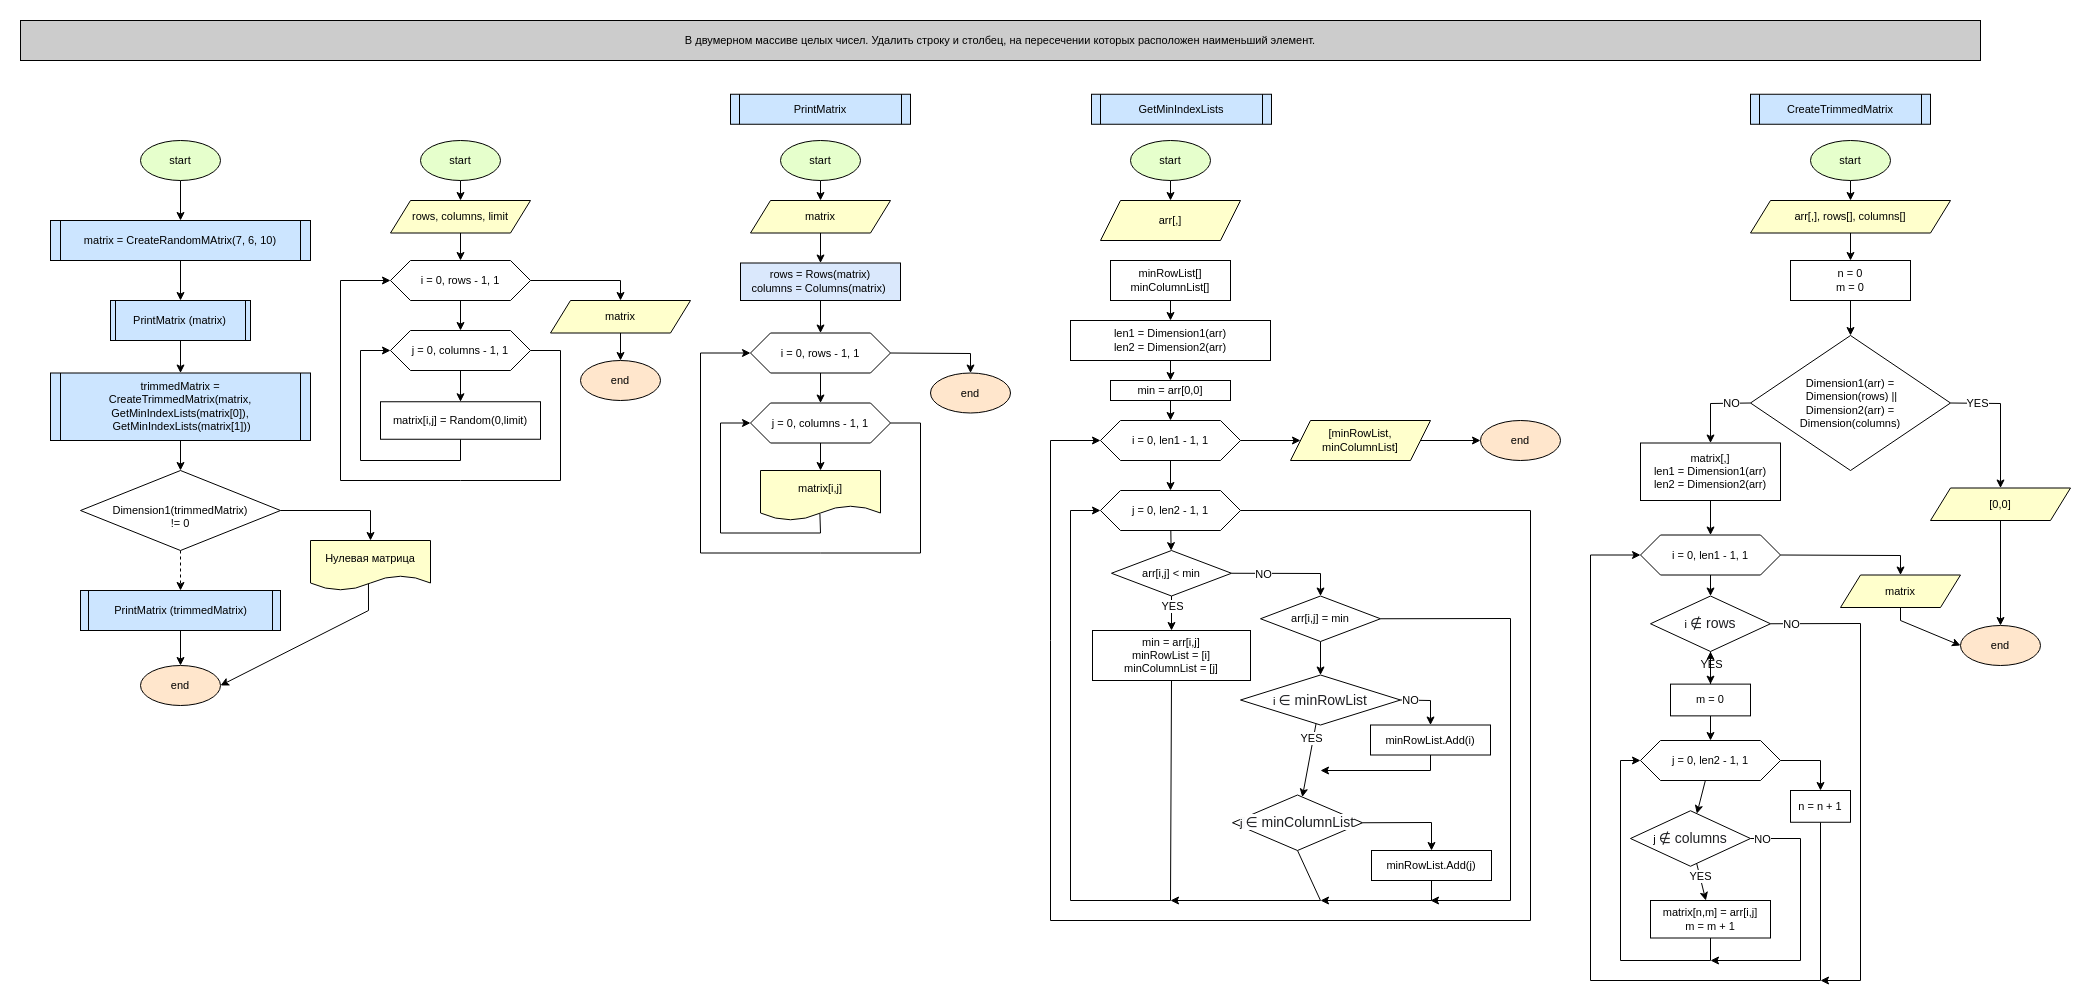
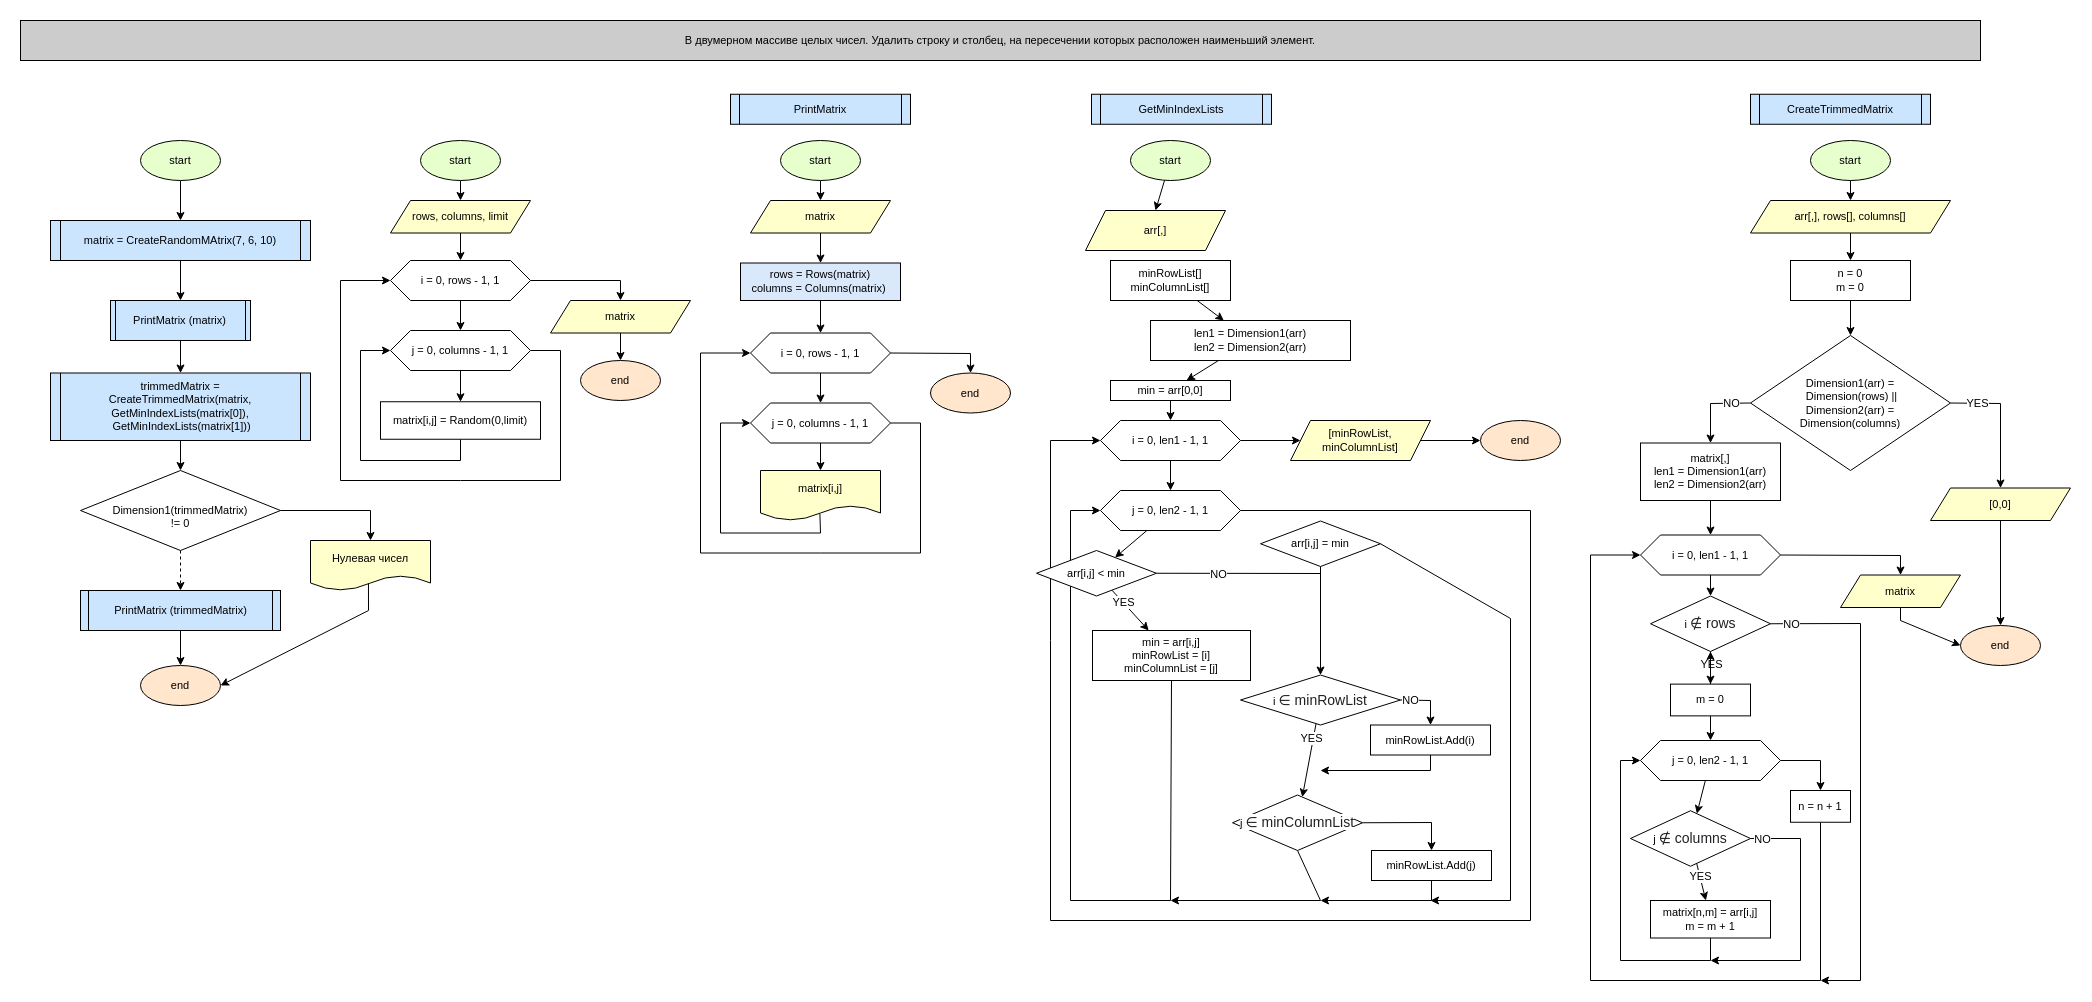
(1171, 221) -> (1156, 231)
(1171, 341) -> (1251, 341)
(371, 559) -> (371, 559)
(1172, 573) -> (1097, 573)
(1321, 619) -> (1321, 544)
